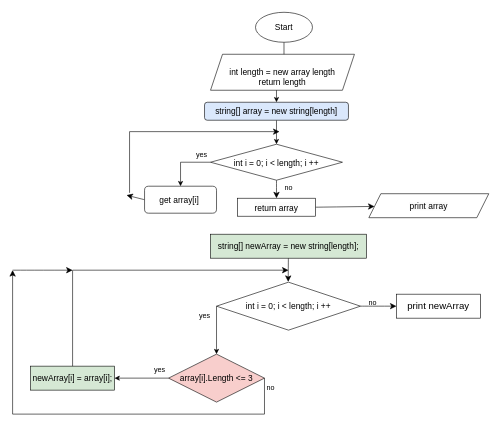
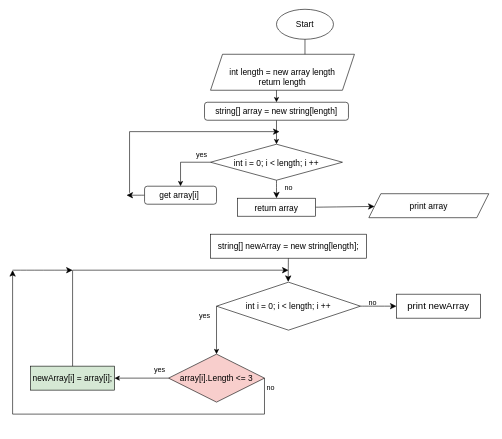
(284, 27) -> (305, 24)
(276, 111) -> (276, 111)
(180, 200) -> (180, 195)
(288, 246) -> (288, 246)
